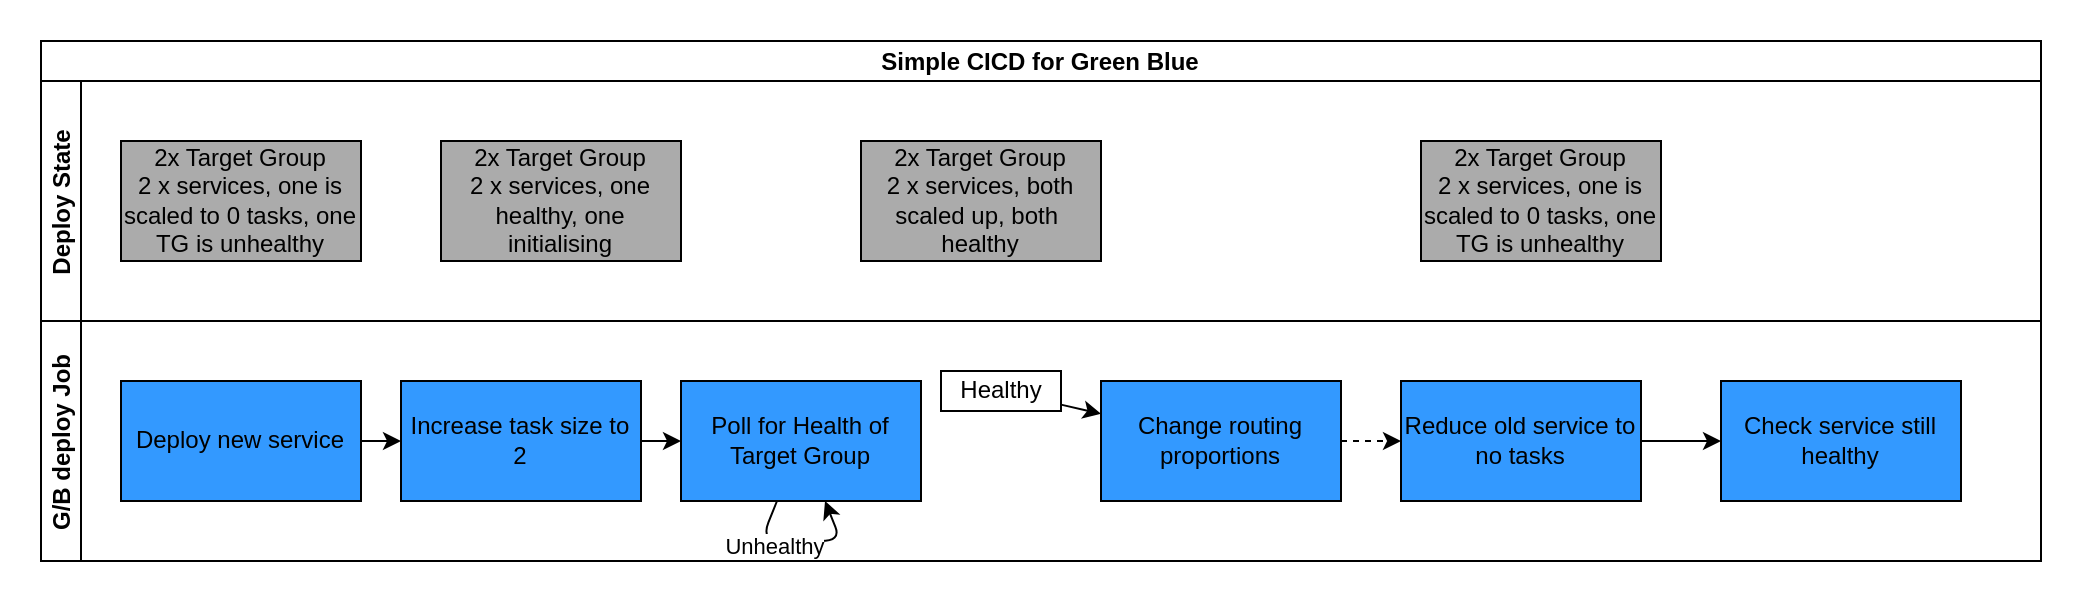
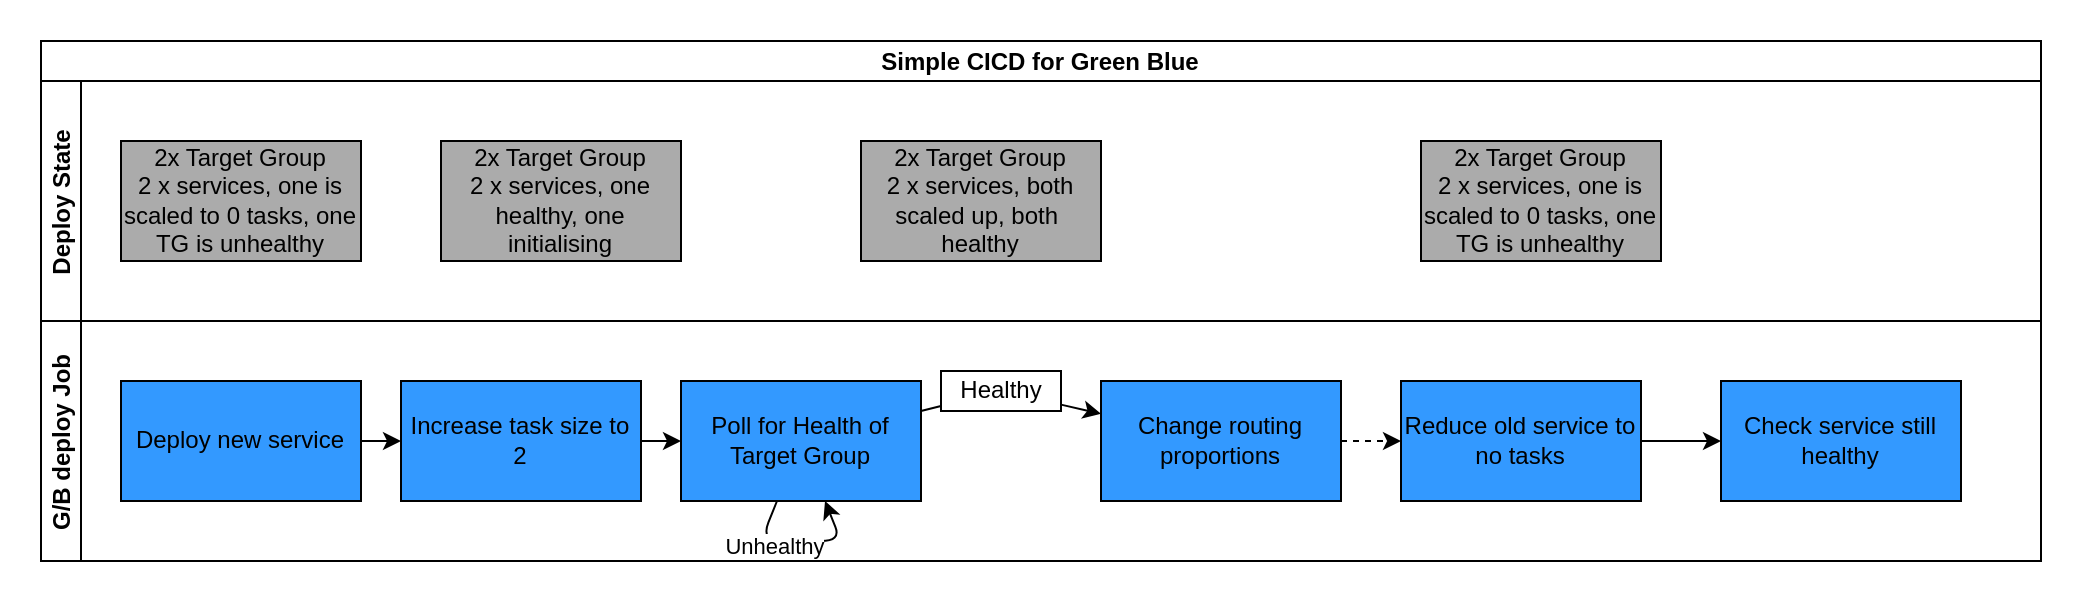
none -> (931, 409)
